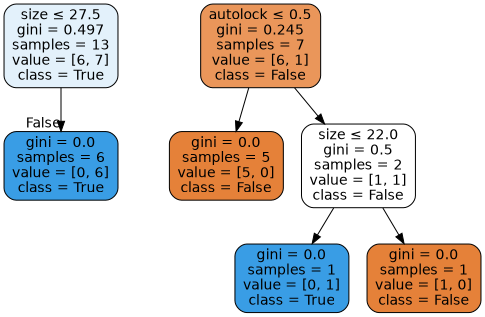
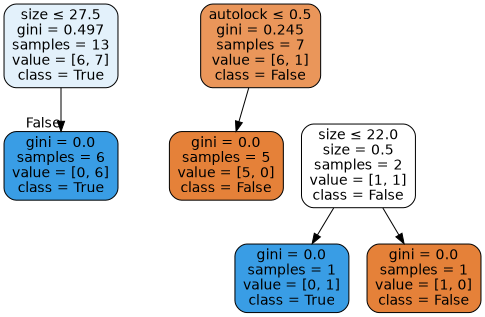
(306, 102) -> none
(358, 150) -> (358, 150)
